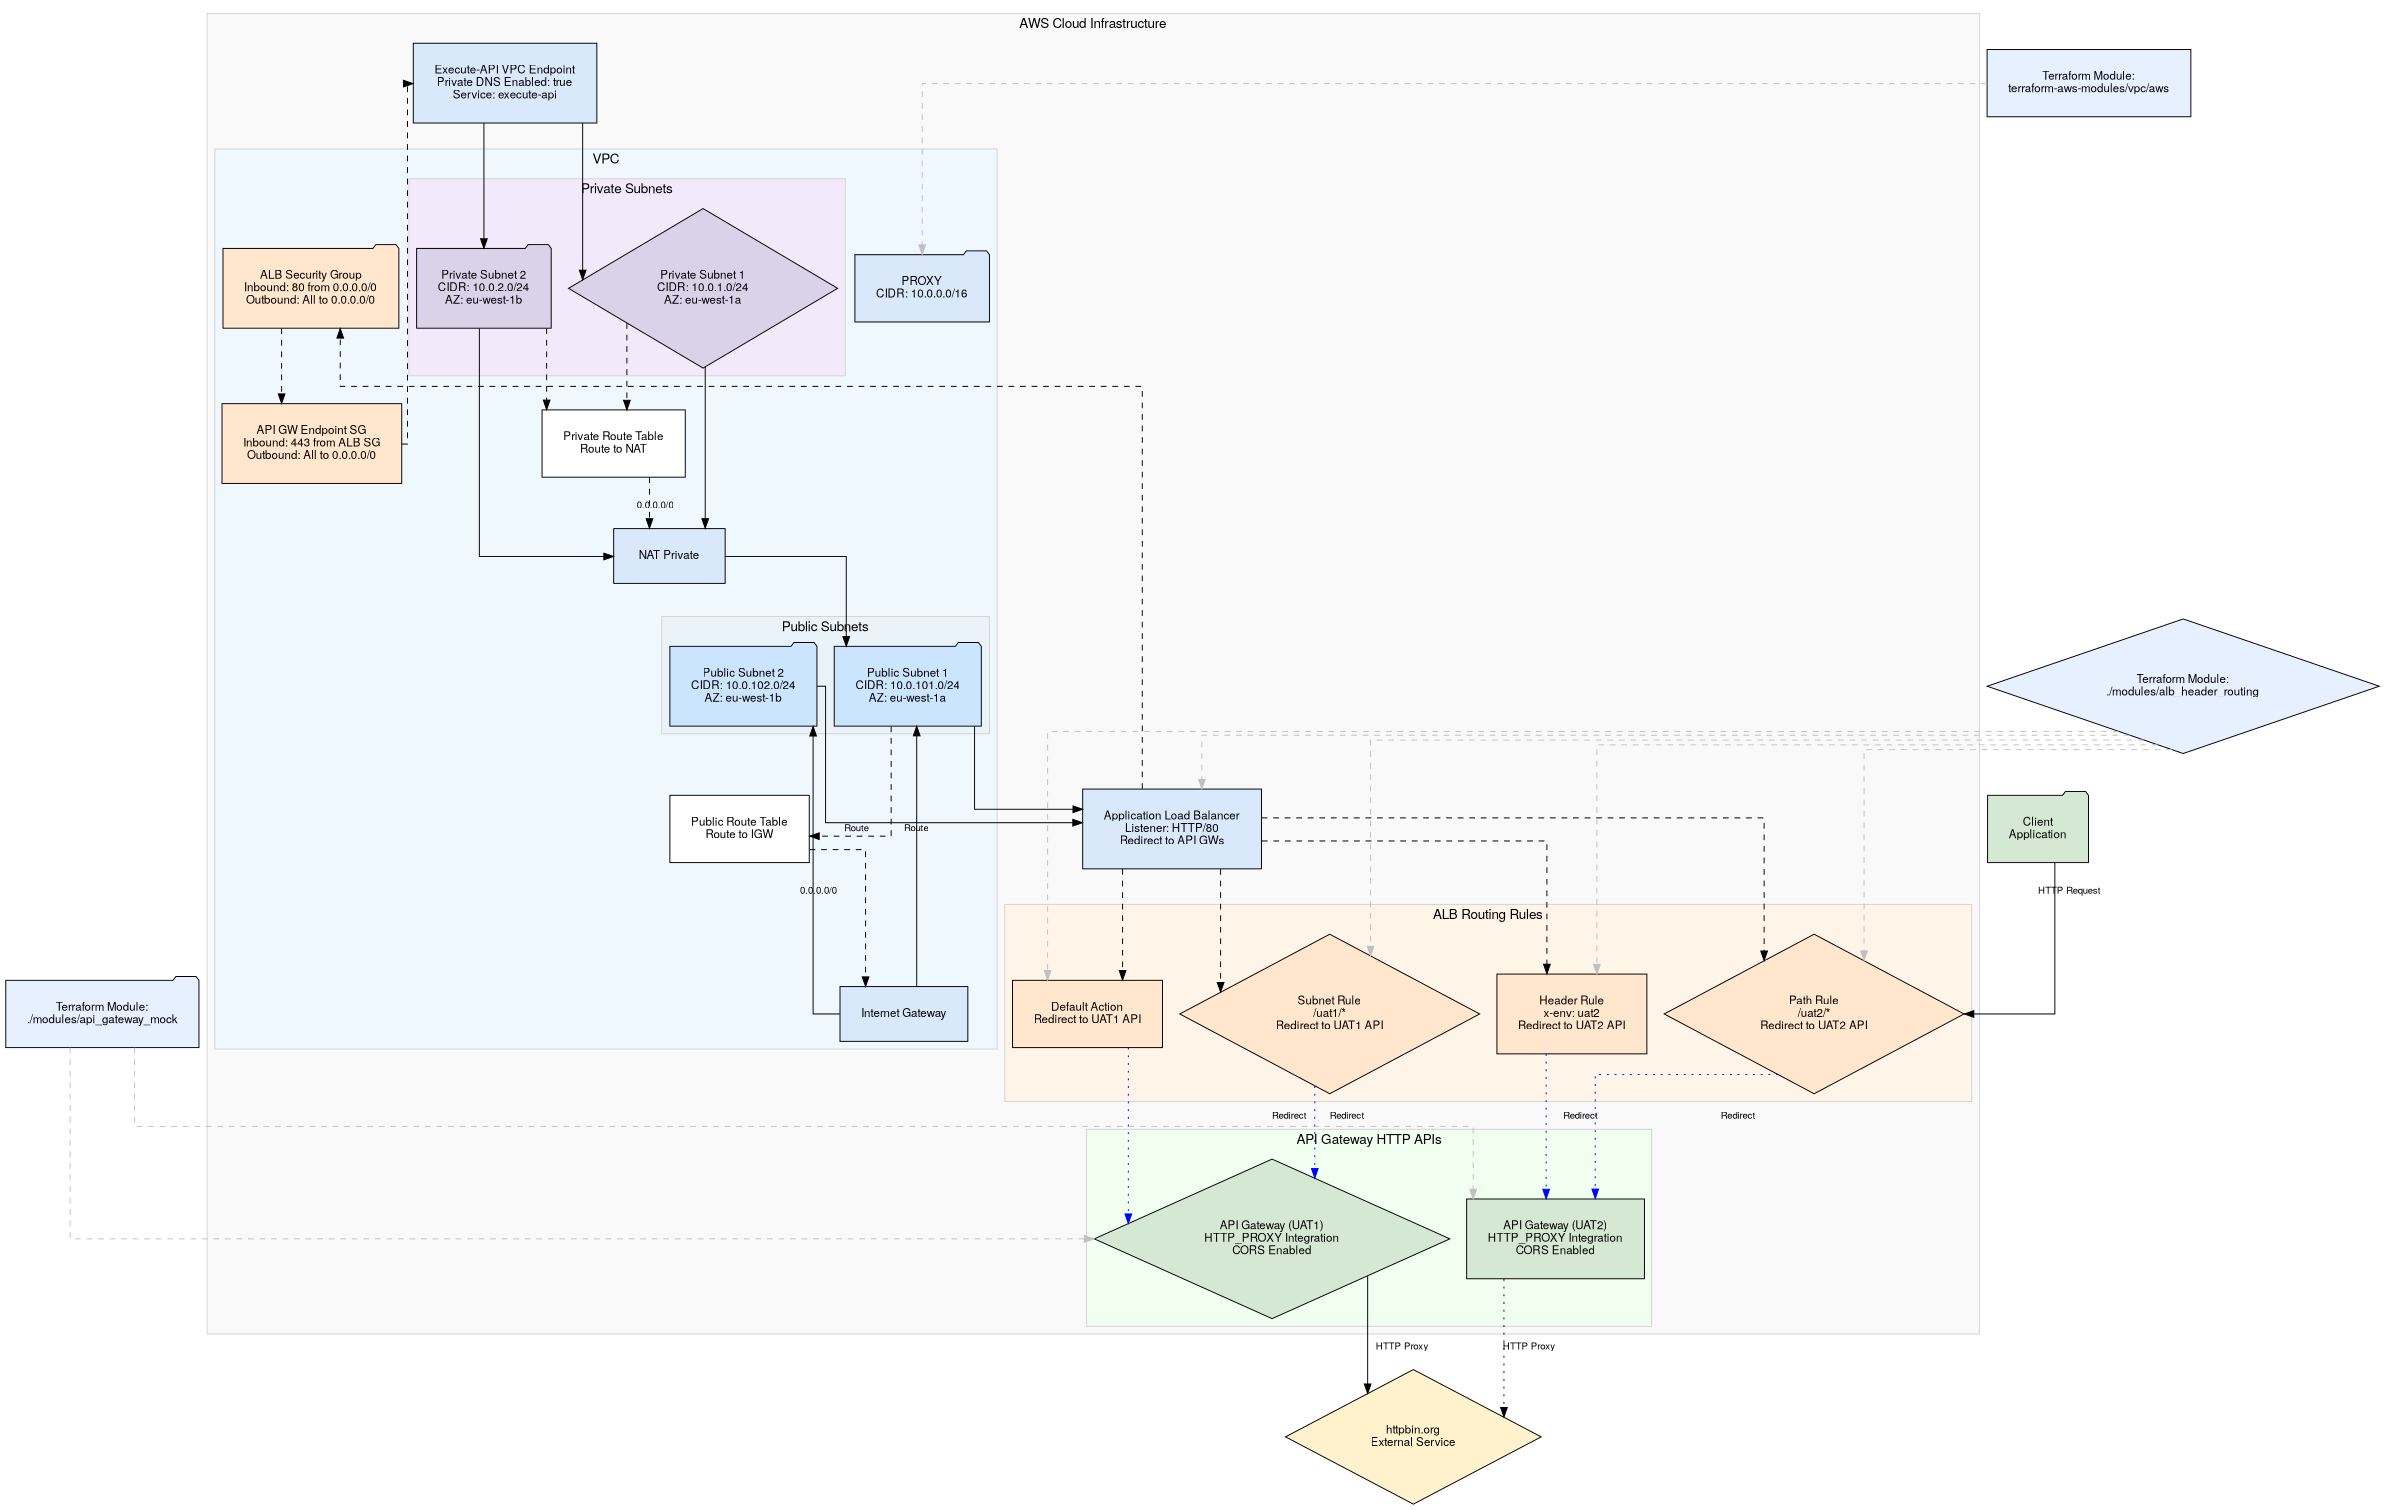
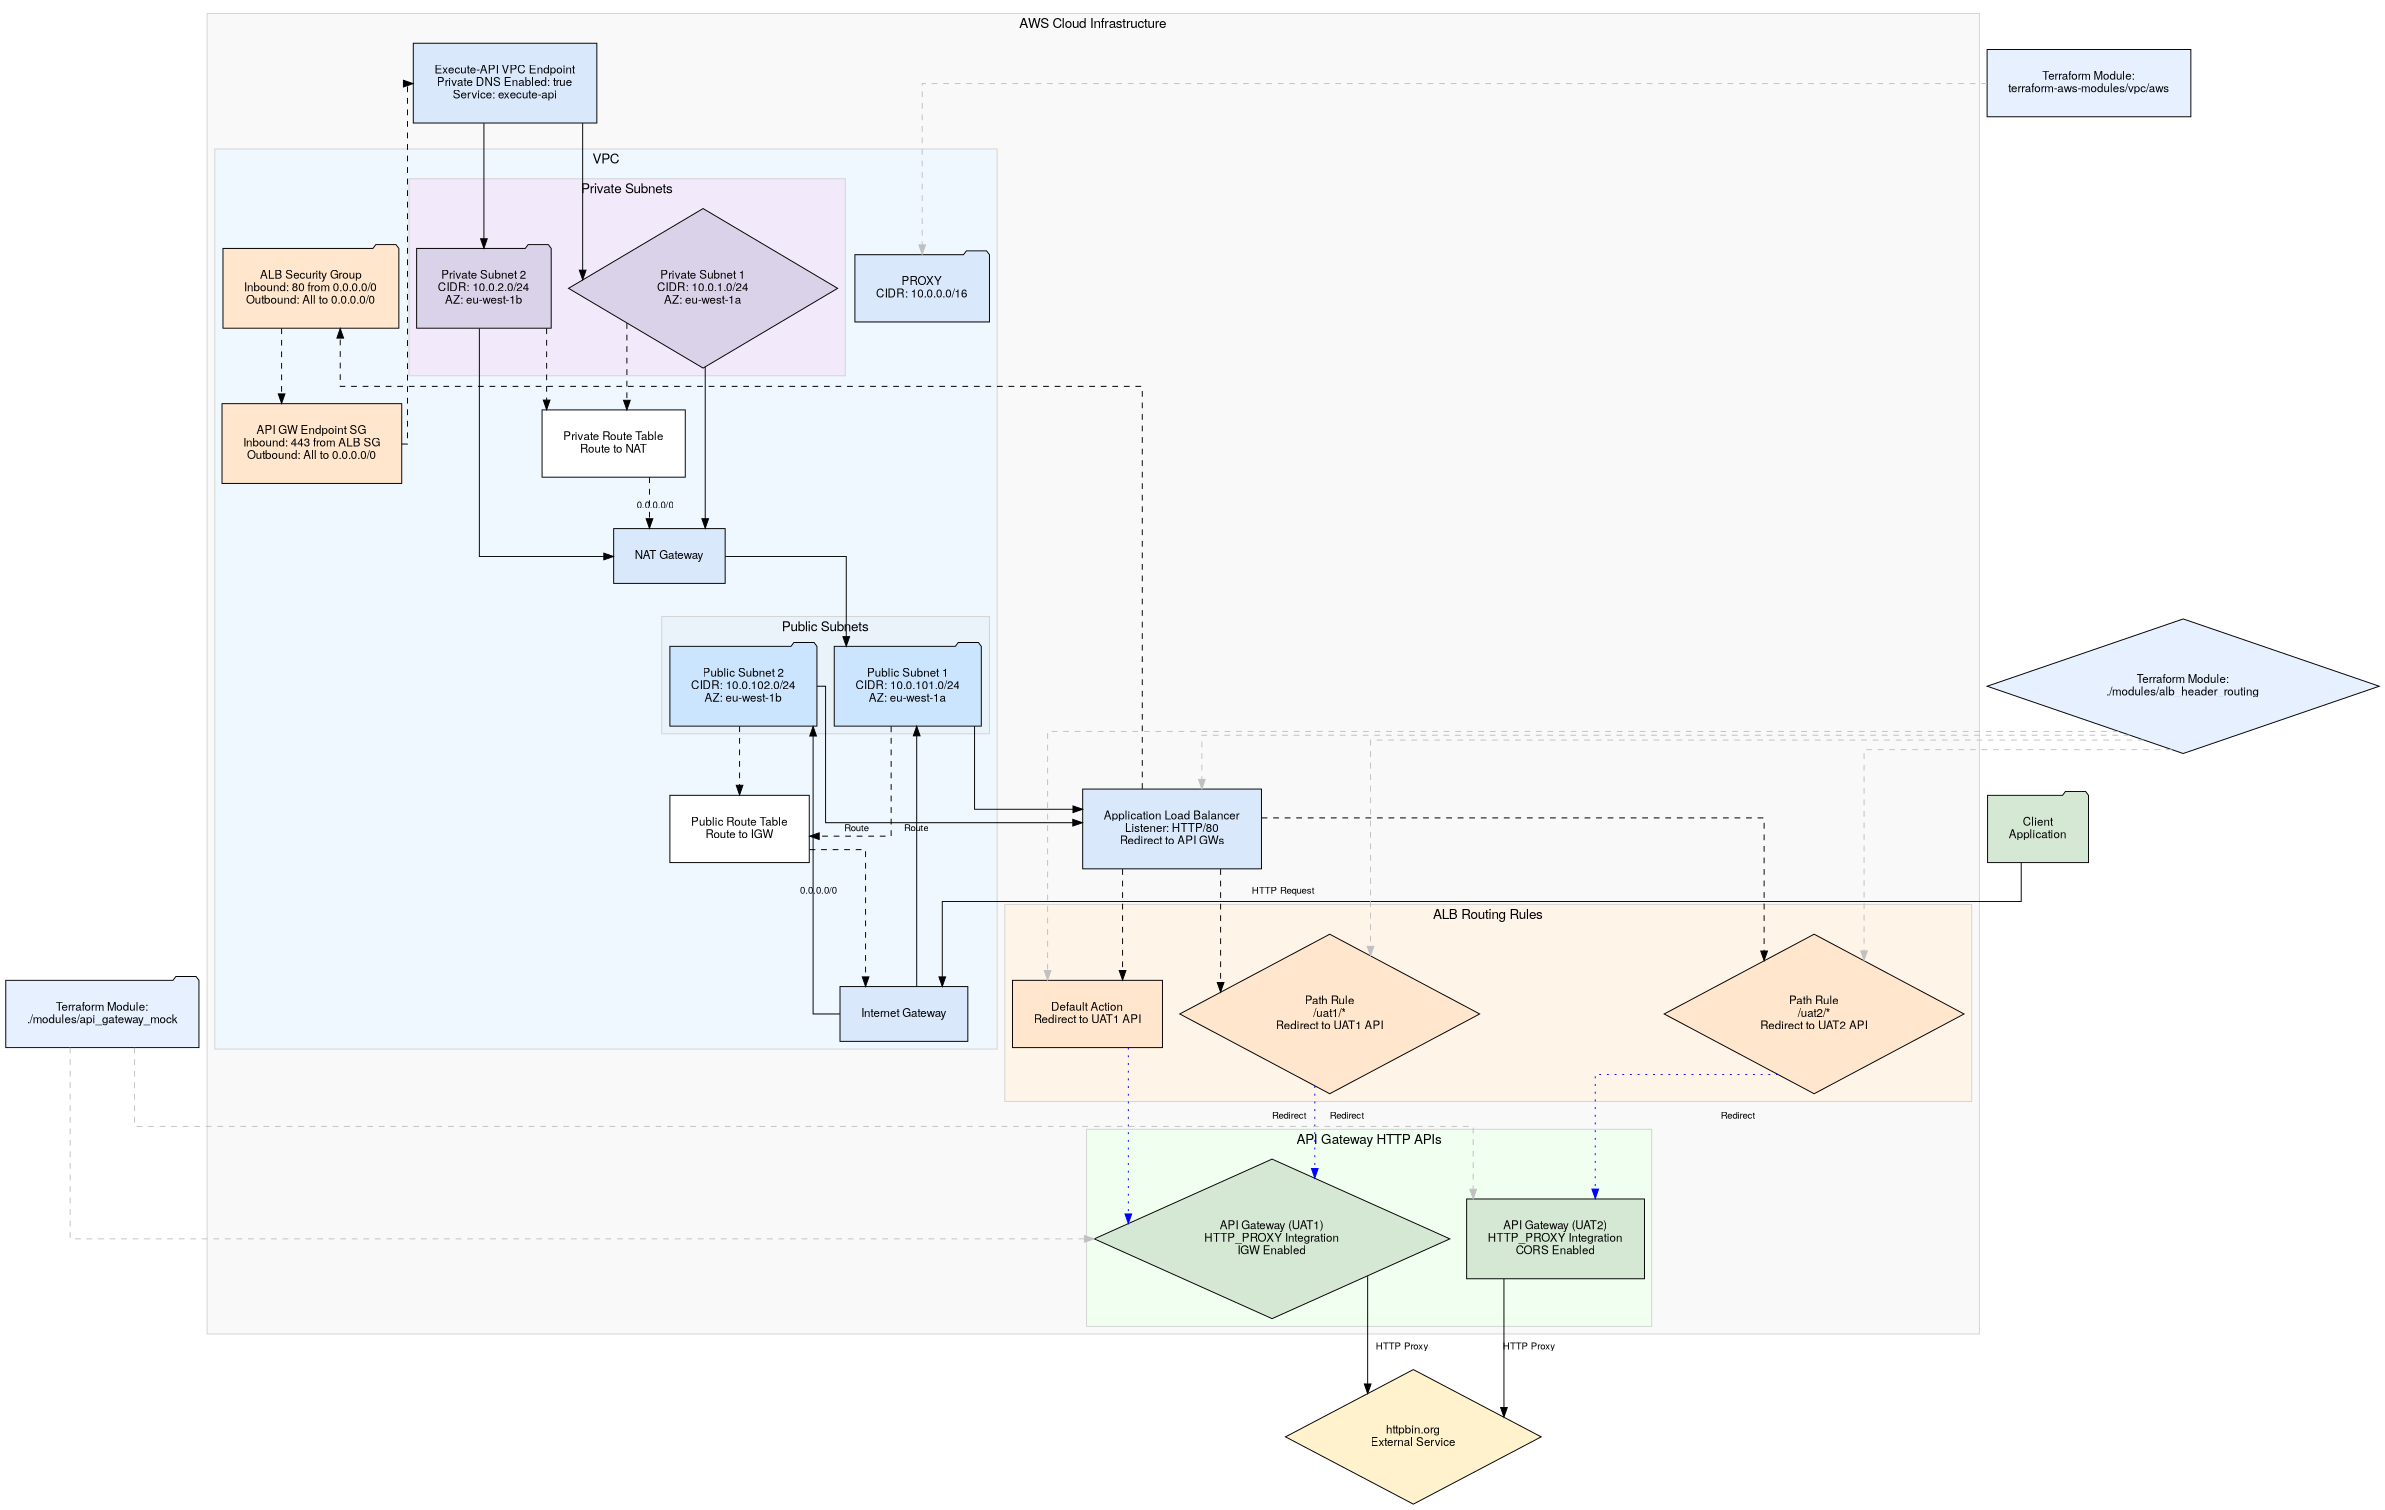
(669, 556) -> (669, 556)
none -> (740, 756)
(2055, 979) -> (1463, 902)
(1330, 1014) -> (1330, 1014)
(1572, 1014) -> none
(1272, 1239) -> (1272, 1239)
(1504, 1343) -> (1504, 1343)
